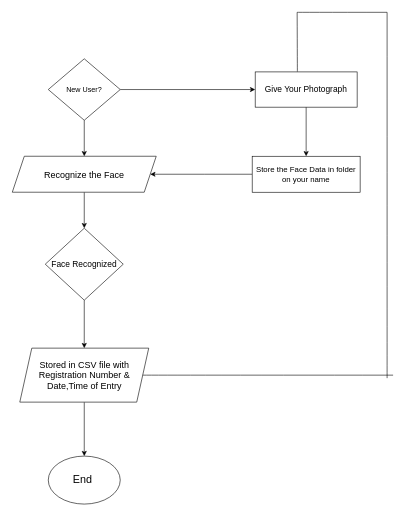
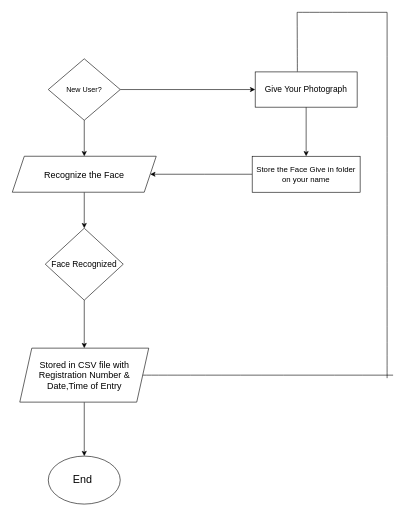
(306, 174) -> (306, 174)
